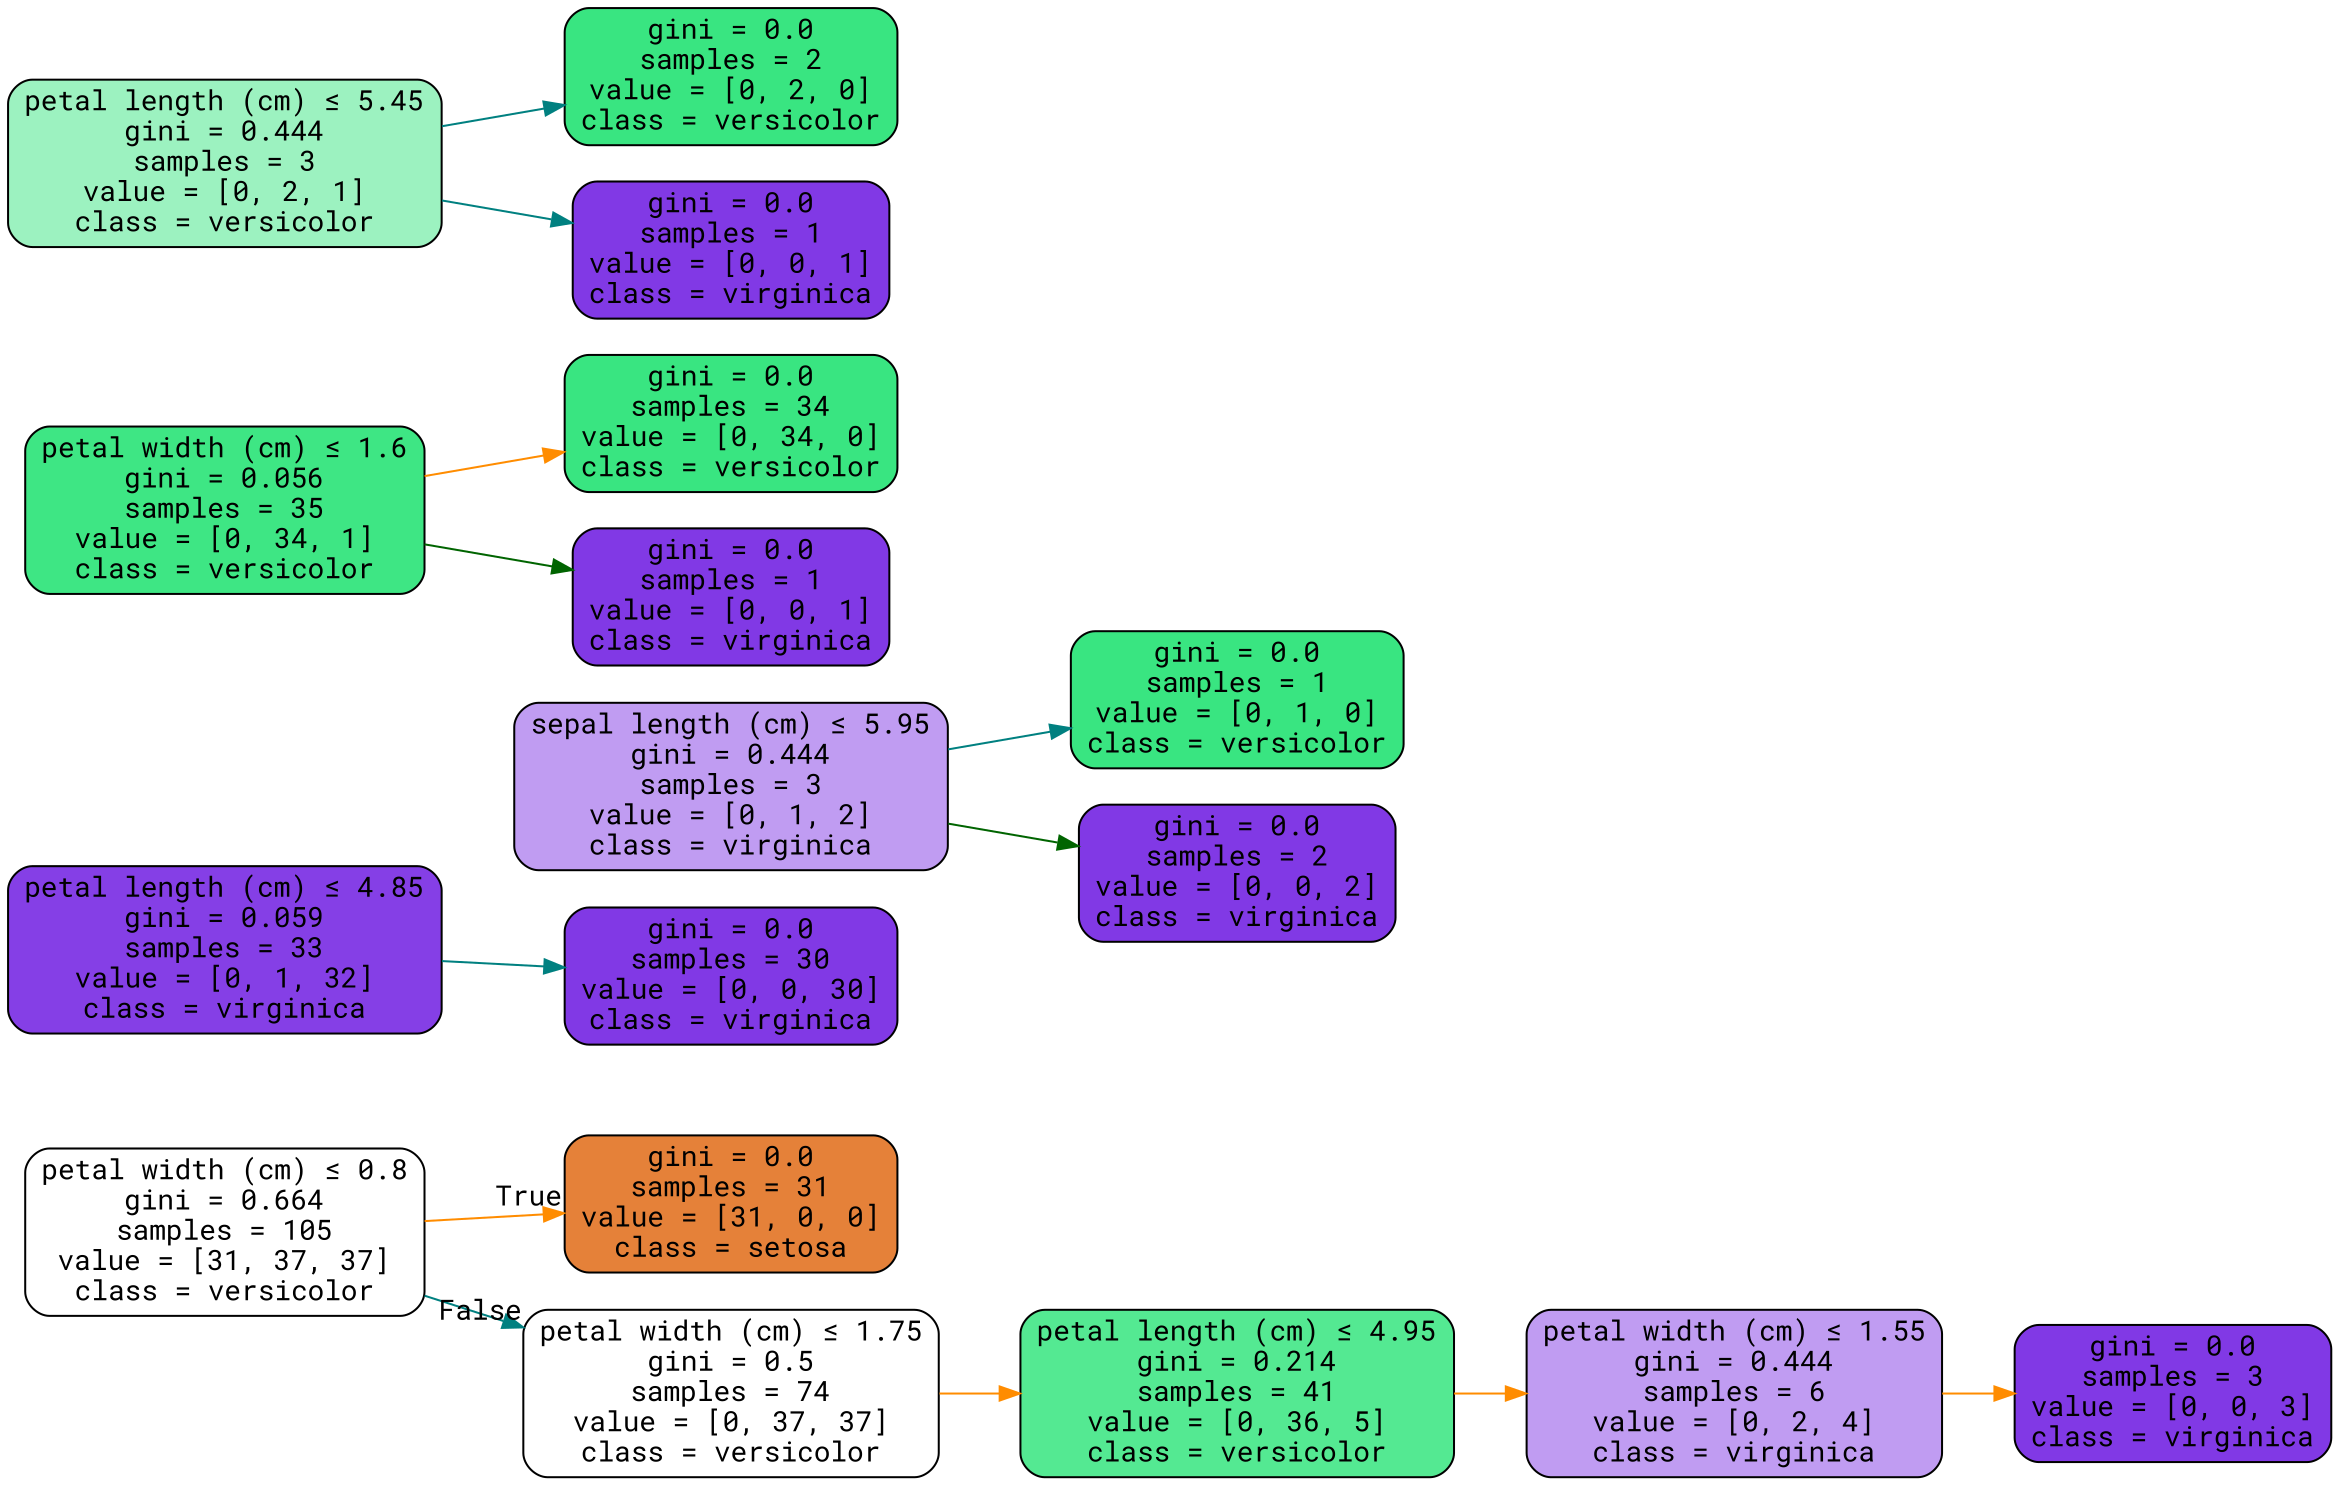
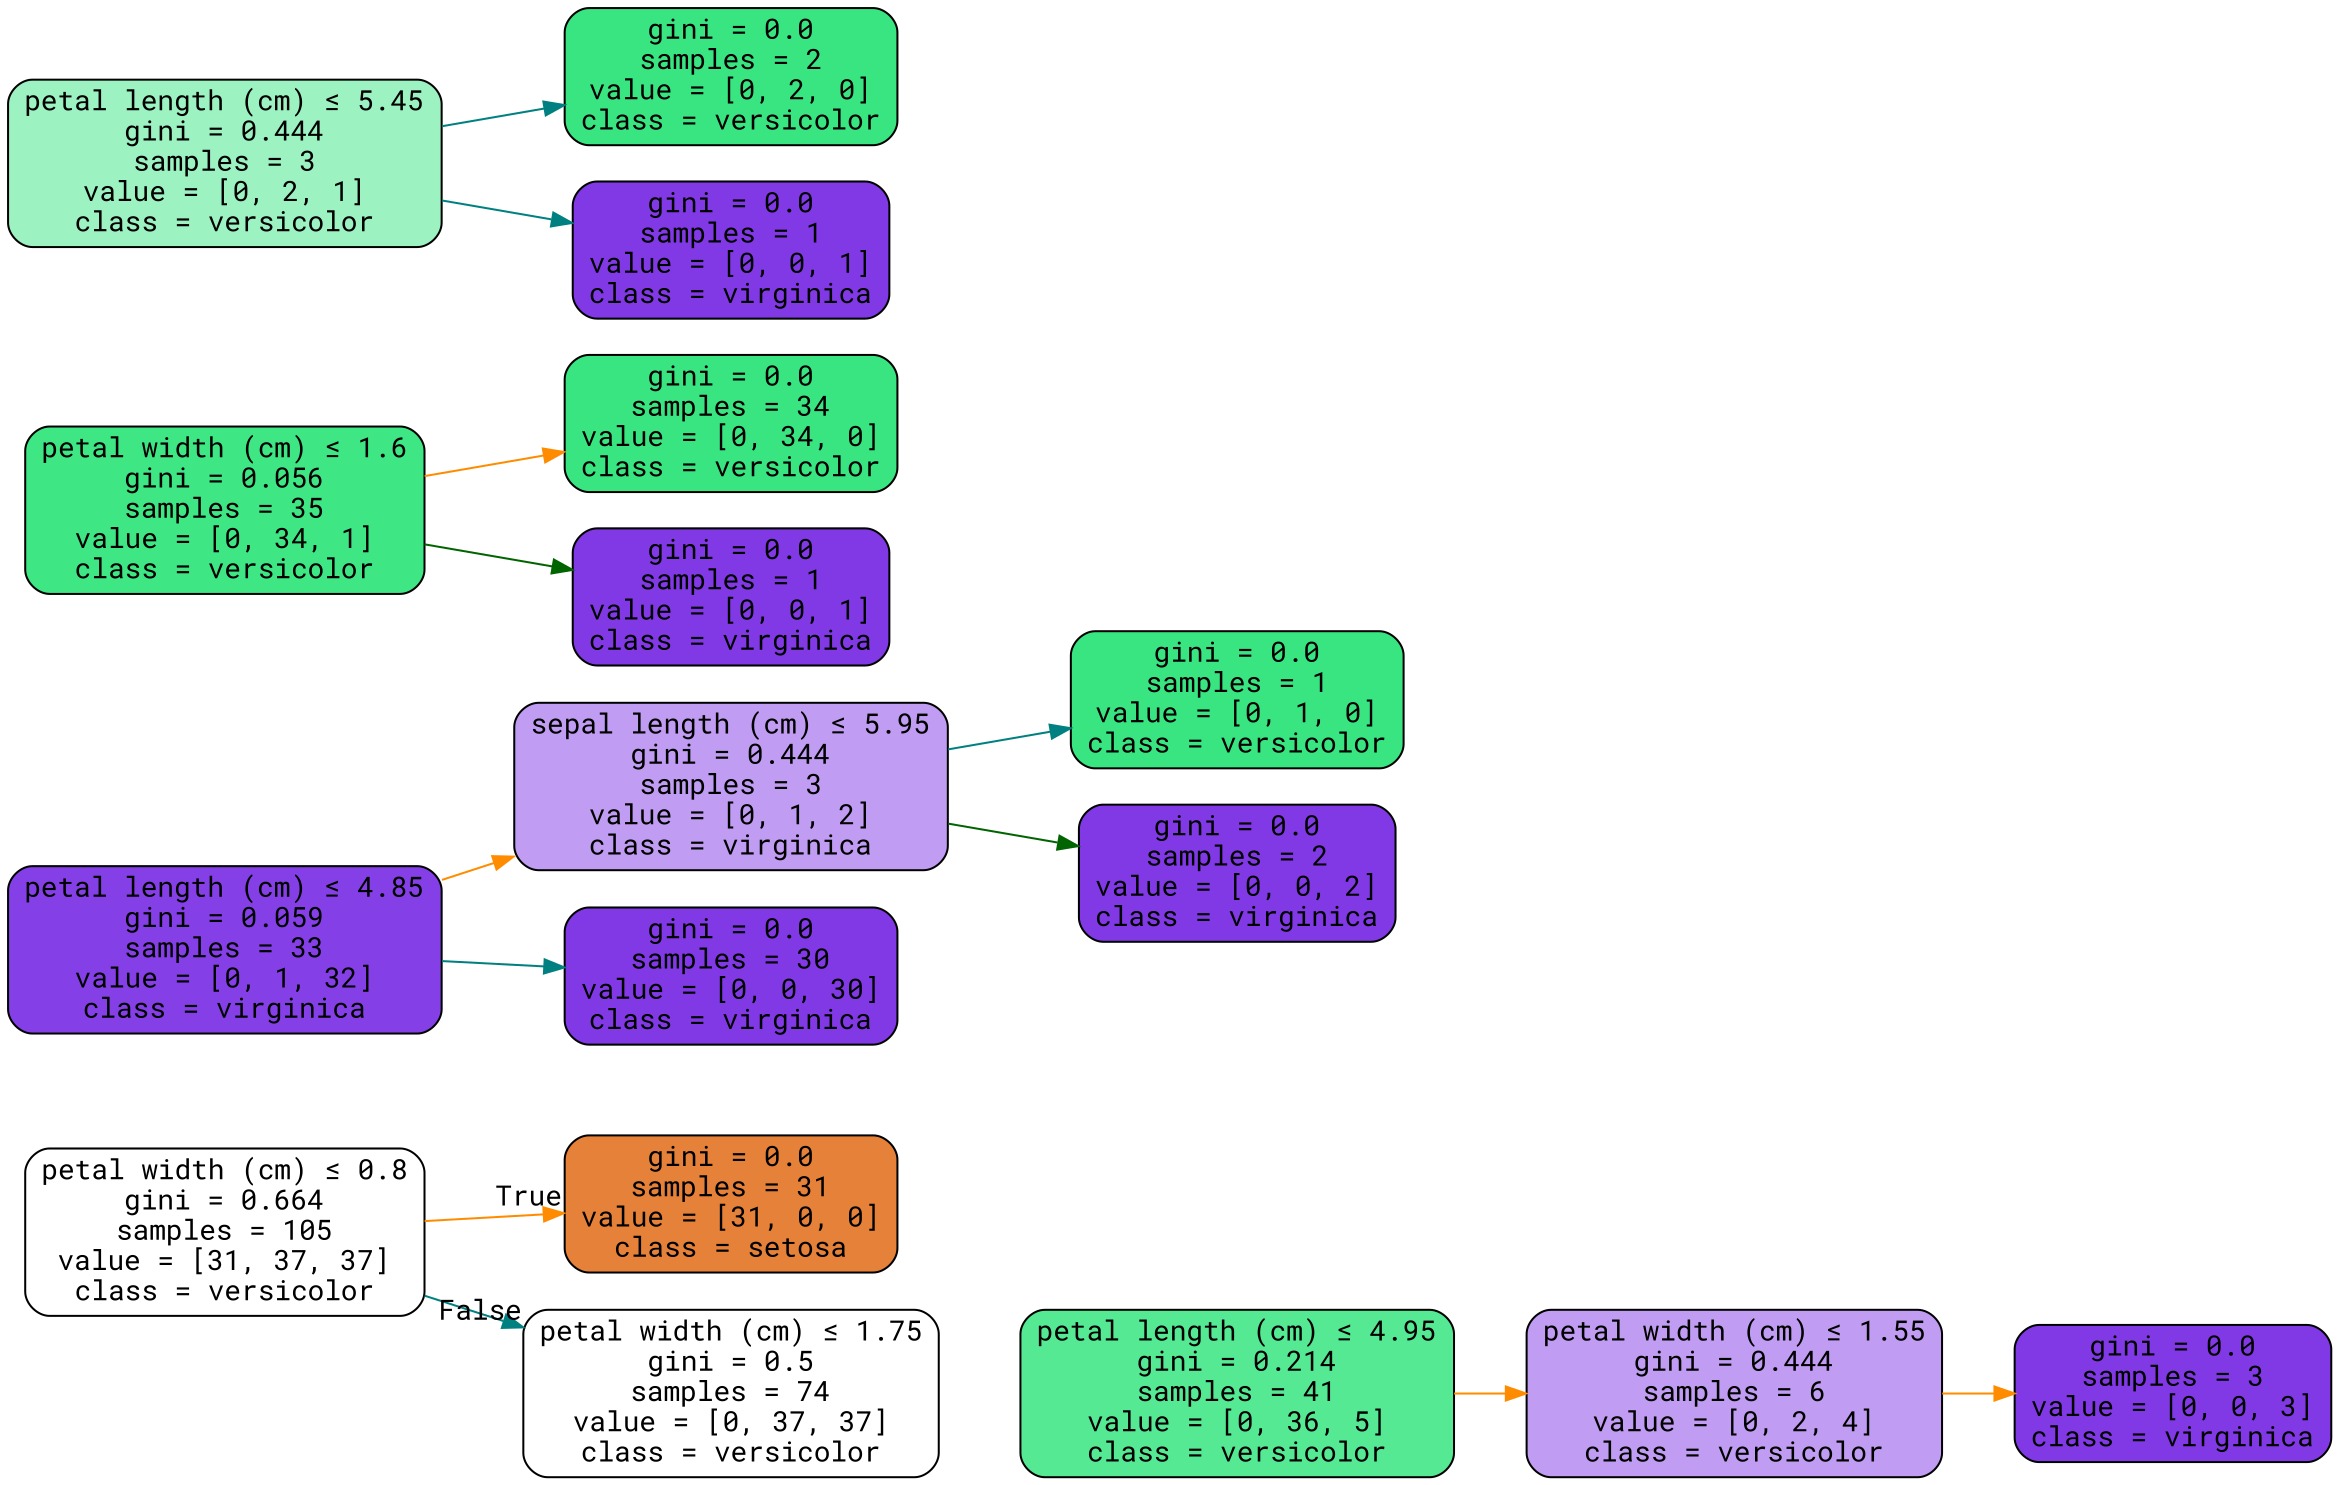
none -> (468, 871)
(969, 1394) -> none
(1734, 1453) -> (1734, 1453)
